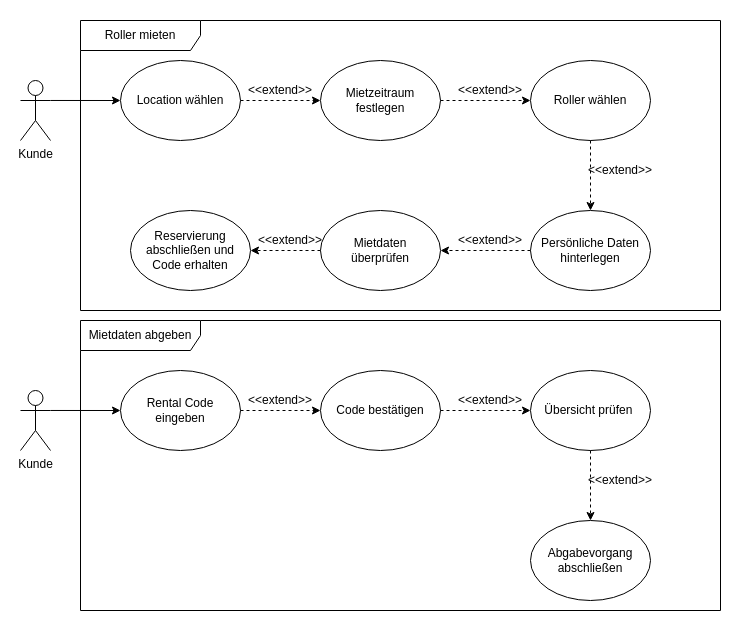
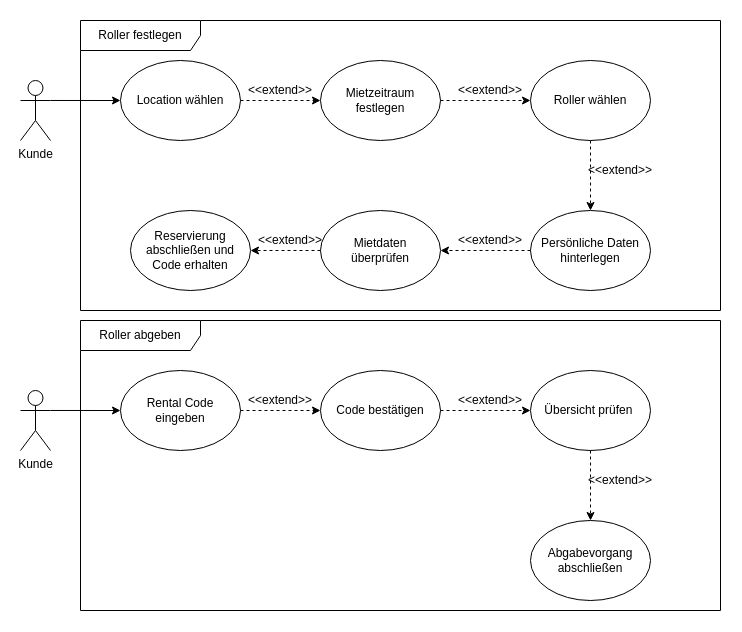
(141, 36) -> (141, 36)
(141, 336) -> (141, 336)
